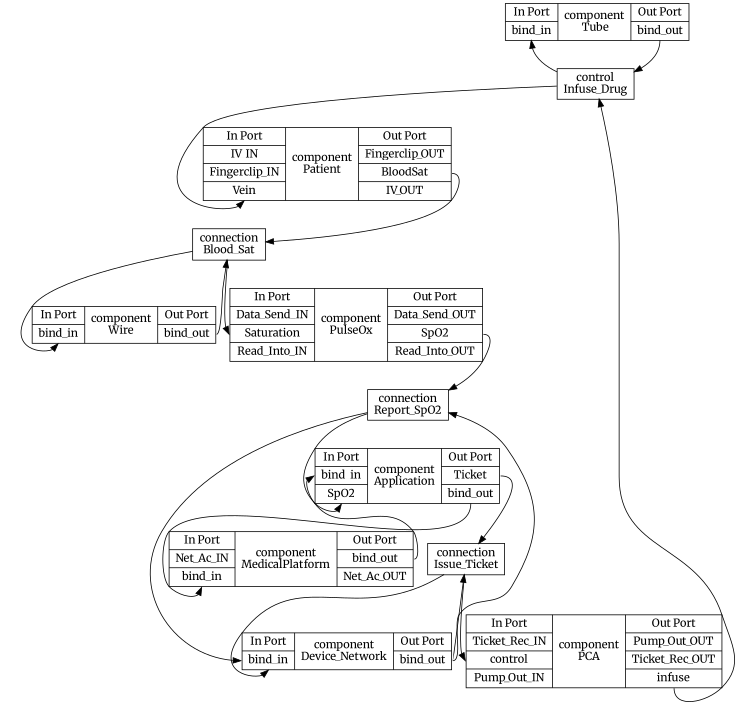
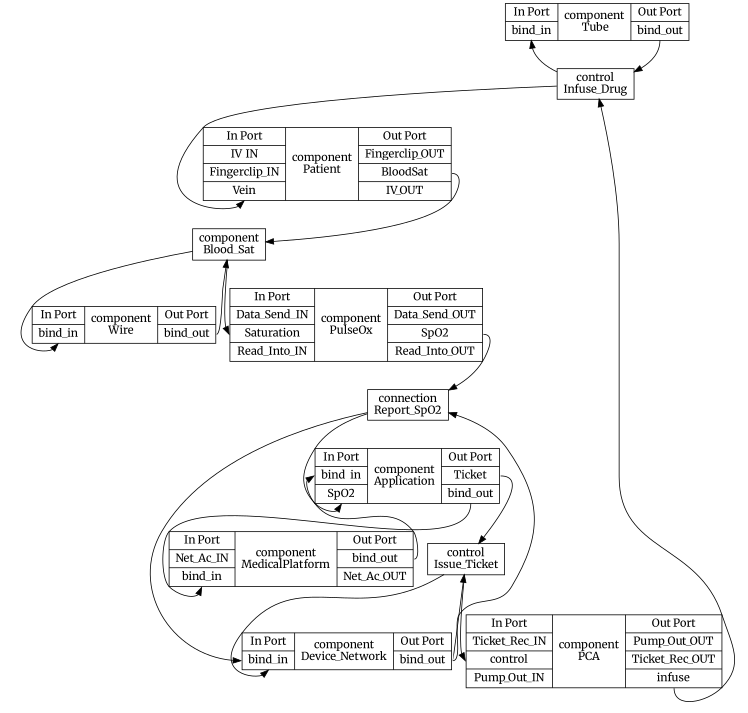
(229, 244) -> (229, 244)
(466, 559) -> (466, 559)
